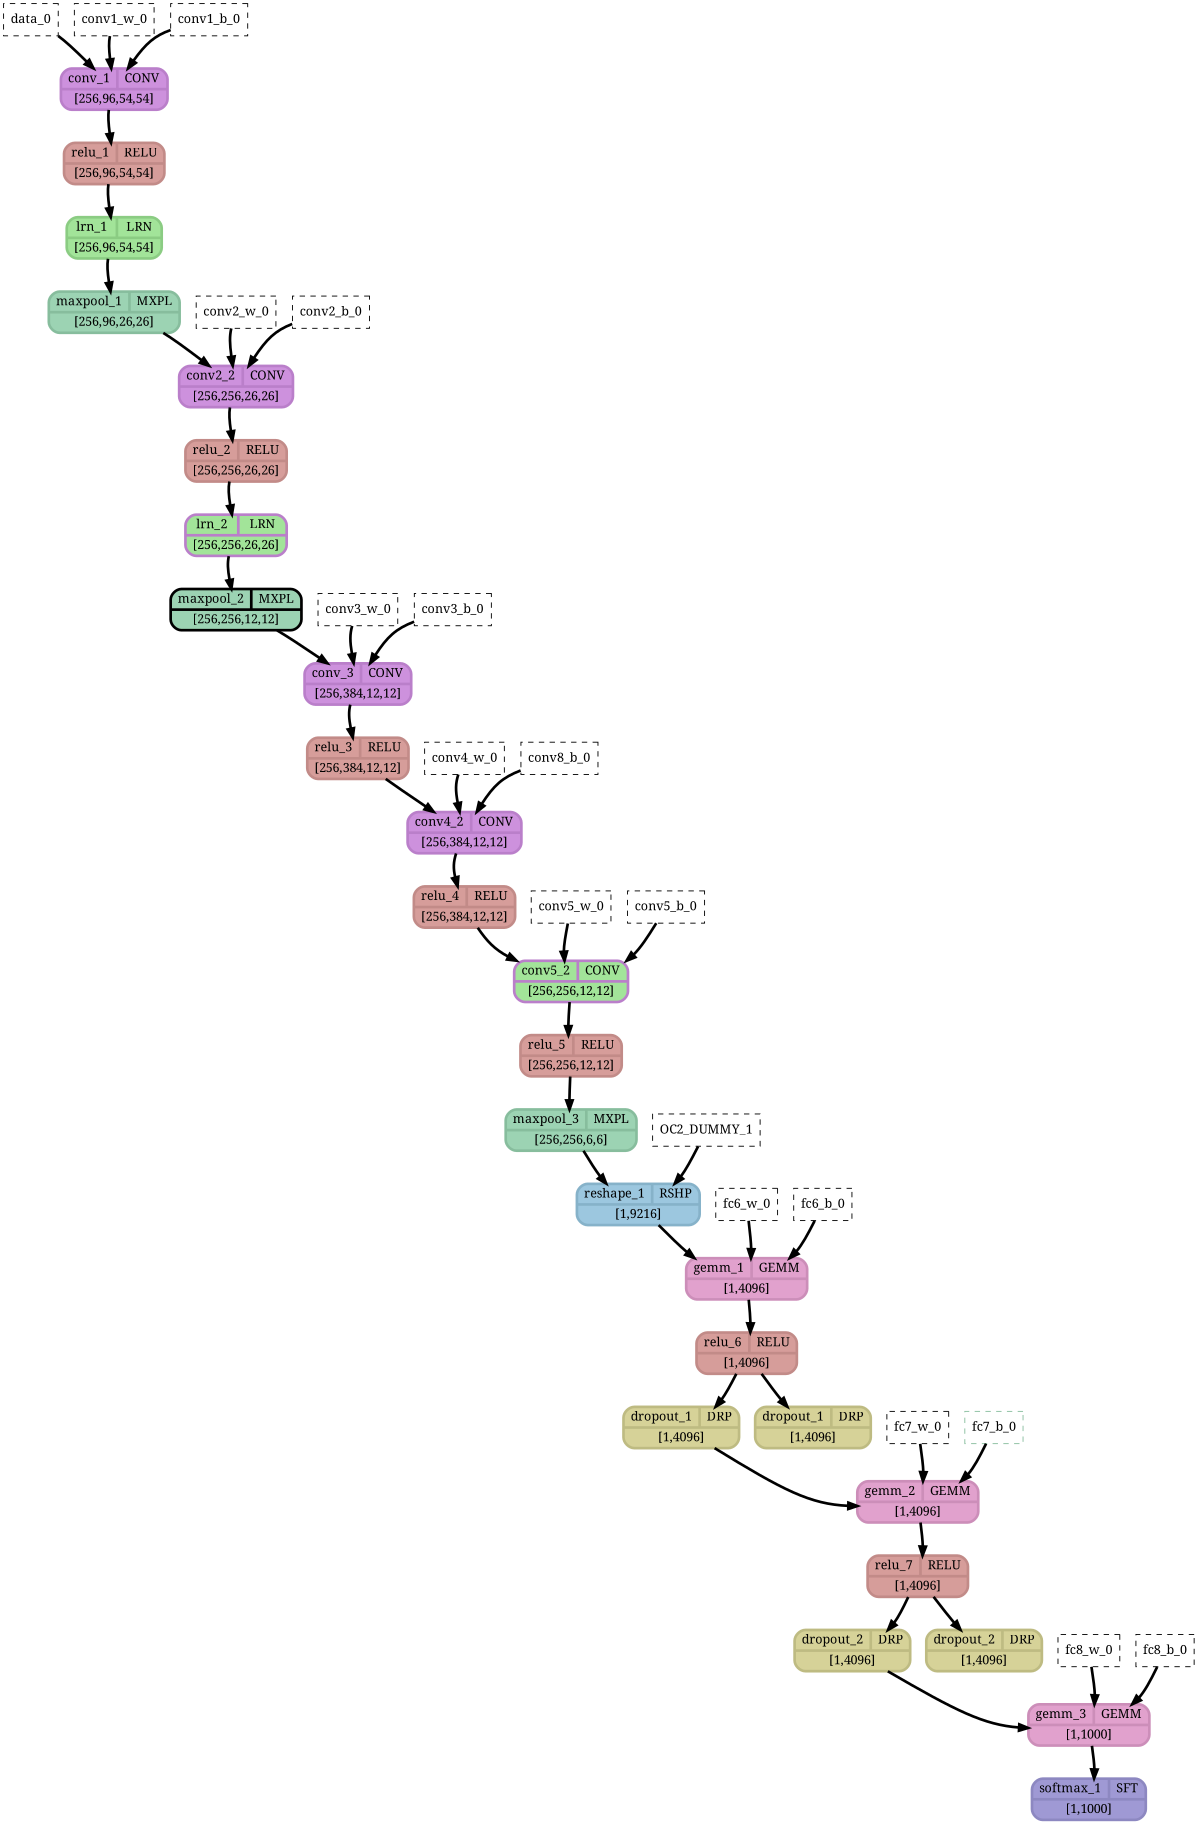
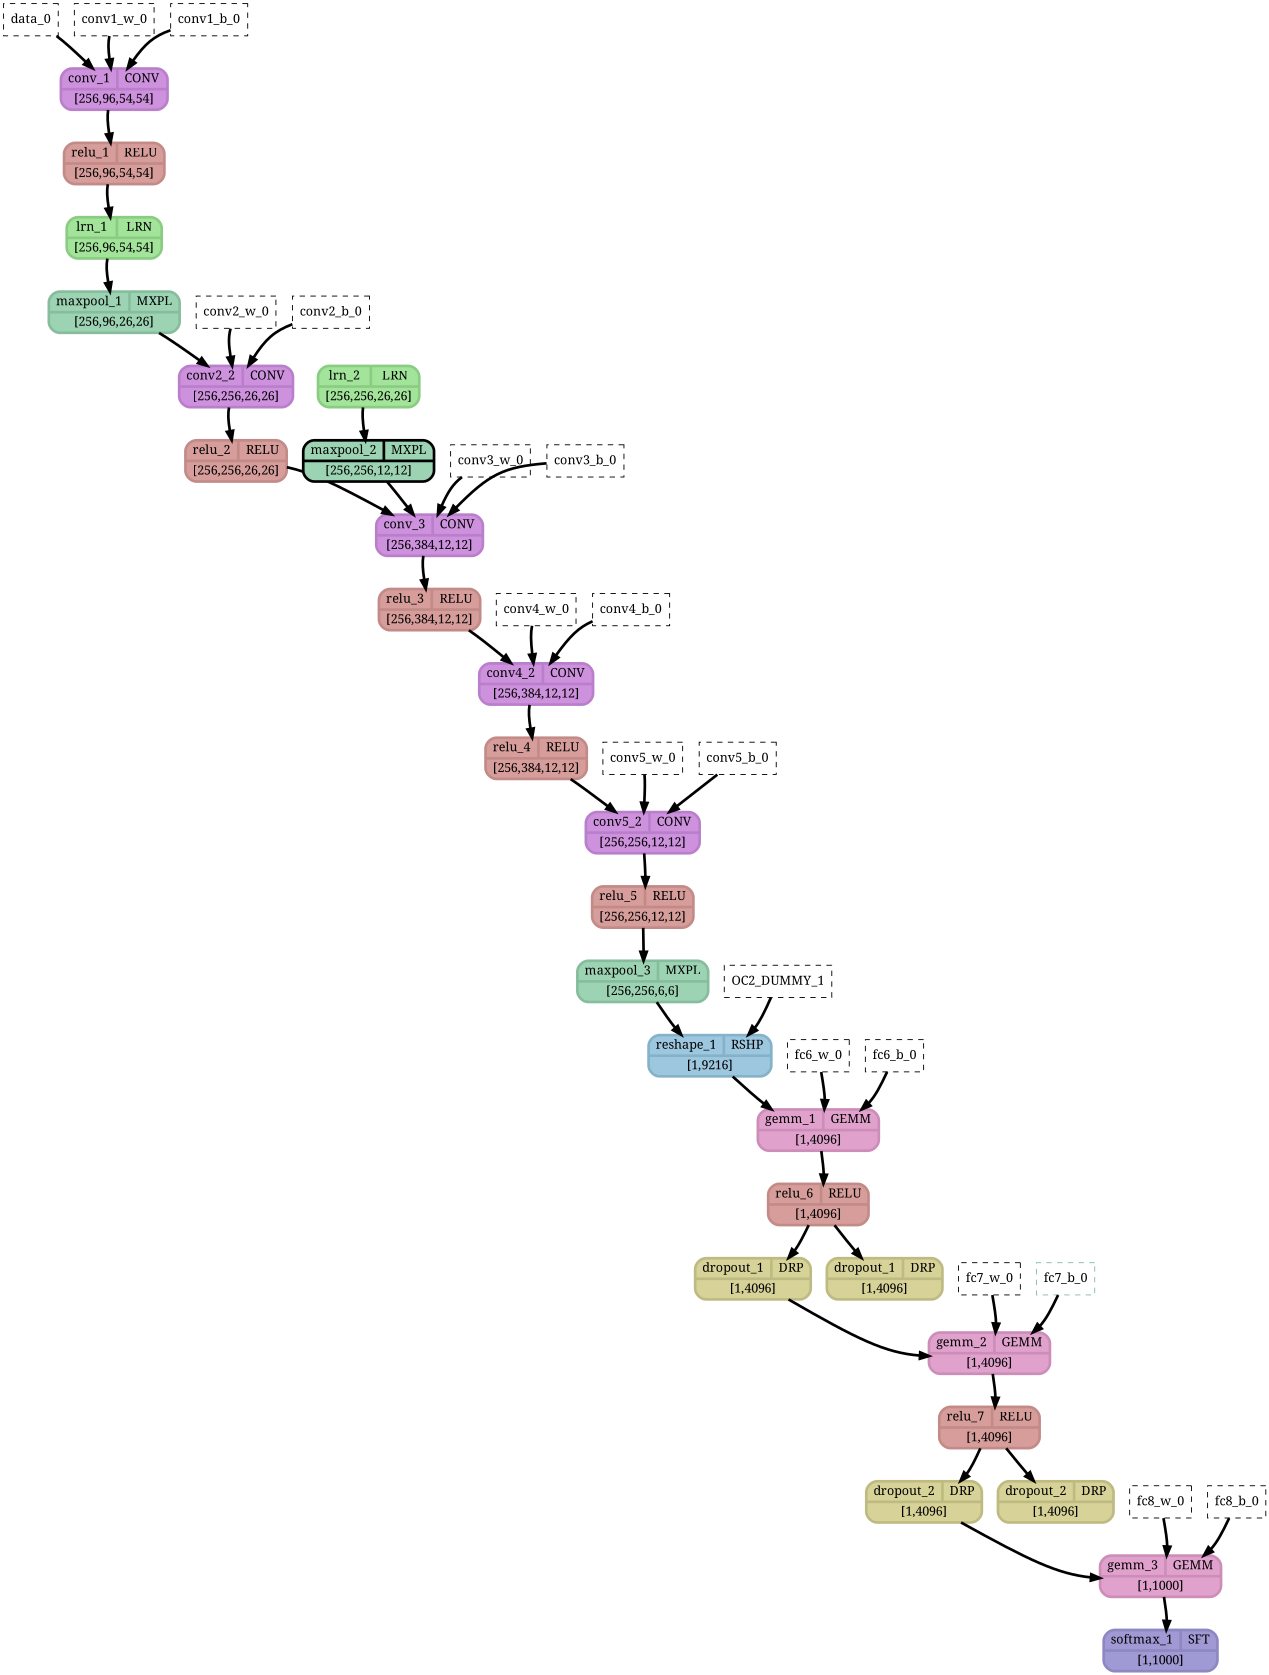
(229, 494) -> (337, 486)
(236, 535) -> (369, 387)
(559, 758) -> (631, 610)
(571, 981) -> (643, 833)
